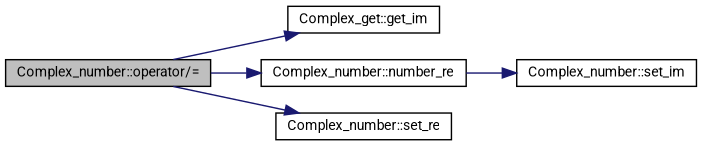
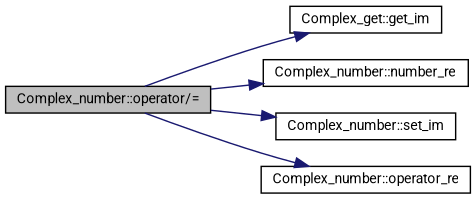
(484, 73) -> (236, 113)
(364, 126) -> (366, 180)
